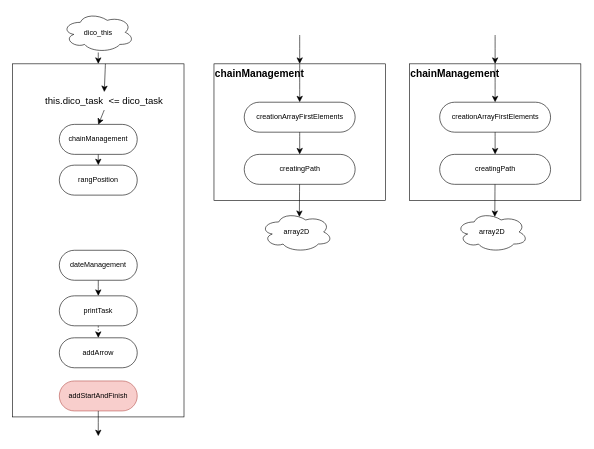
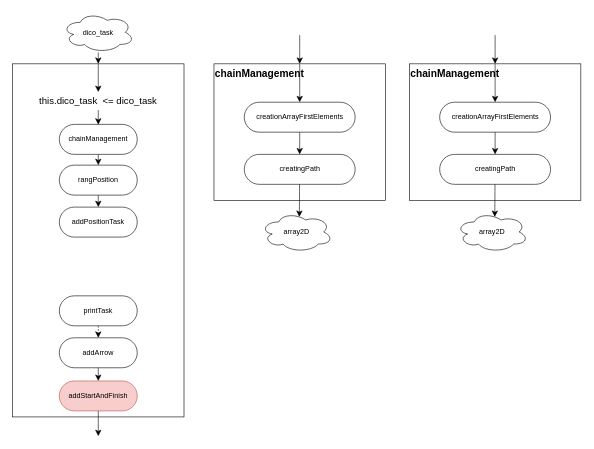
(98, 33) -> (98, 33)
(104, 101) -> (98, 101)
none -> (98, 200)
none -> (98, 222)
(98, 266) -> none
(98, 282) -> none
none -> (98, 375)
